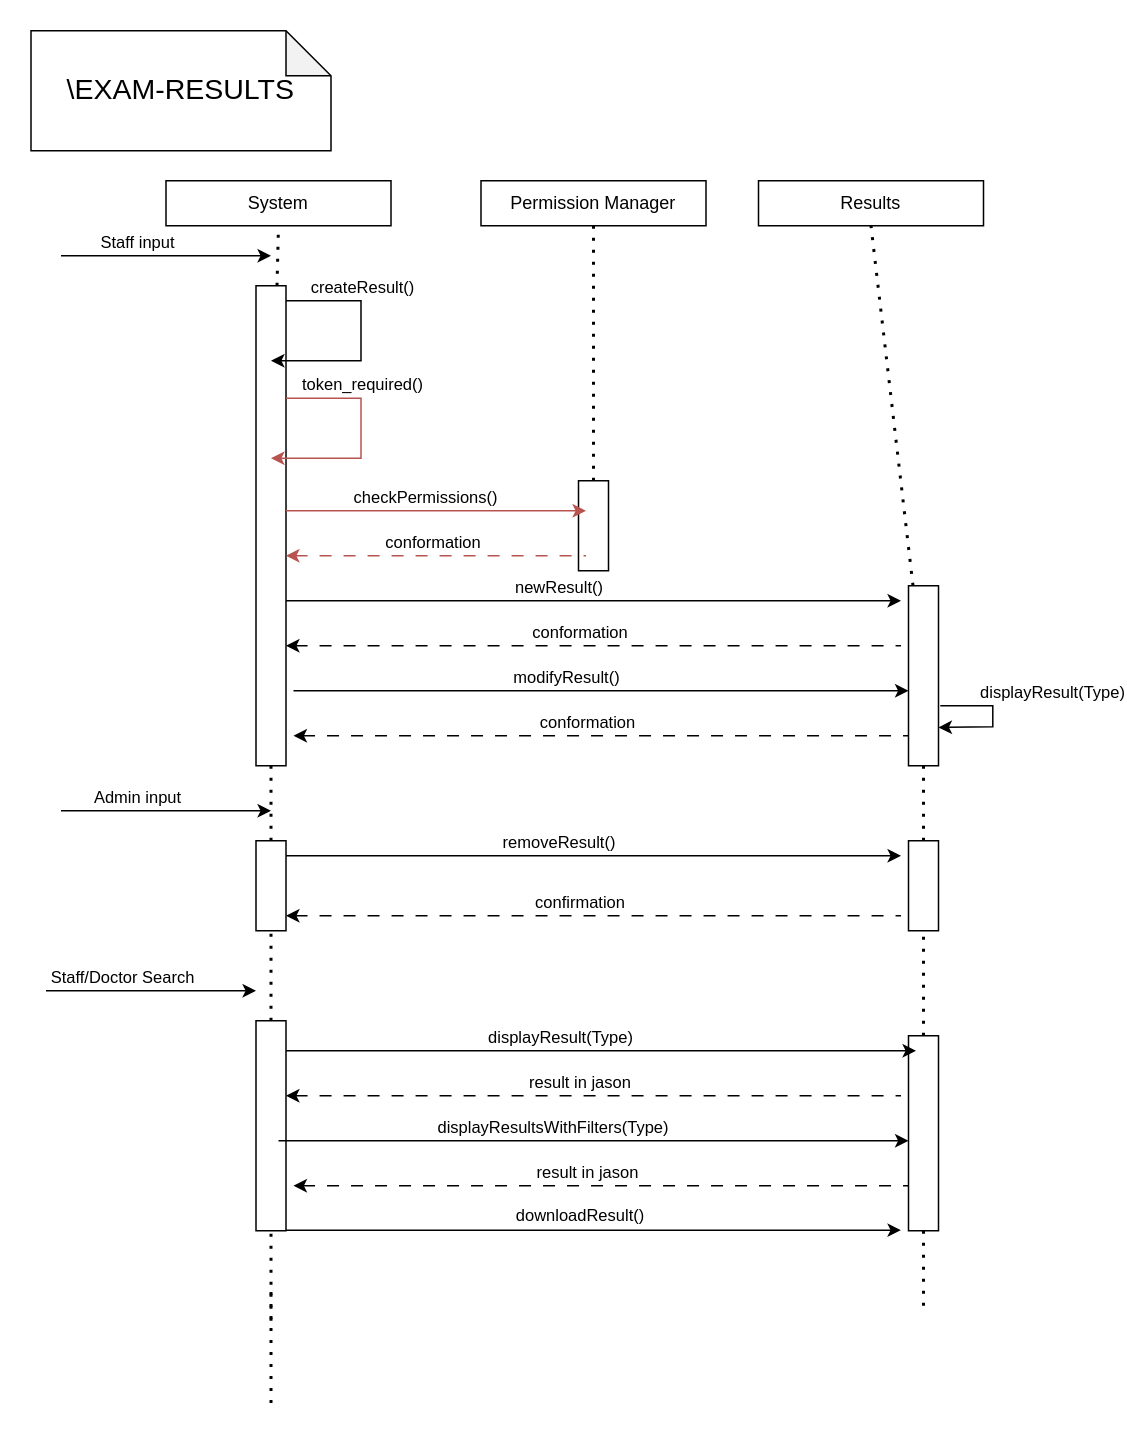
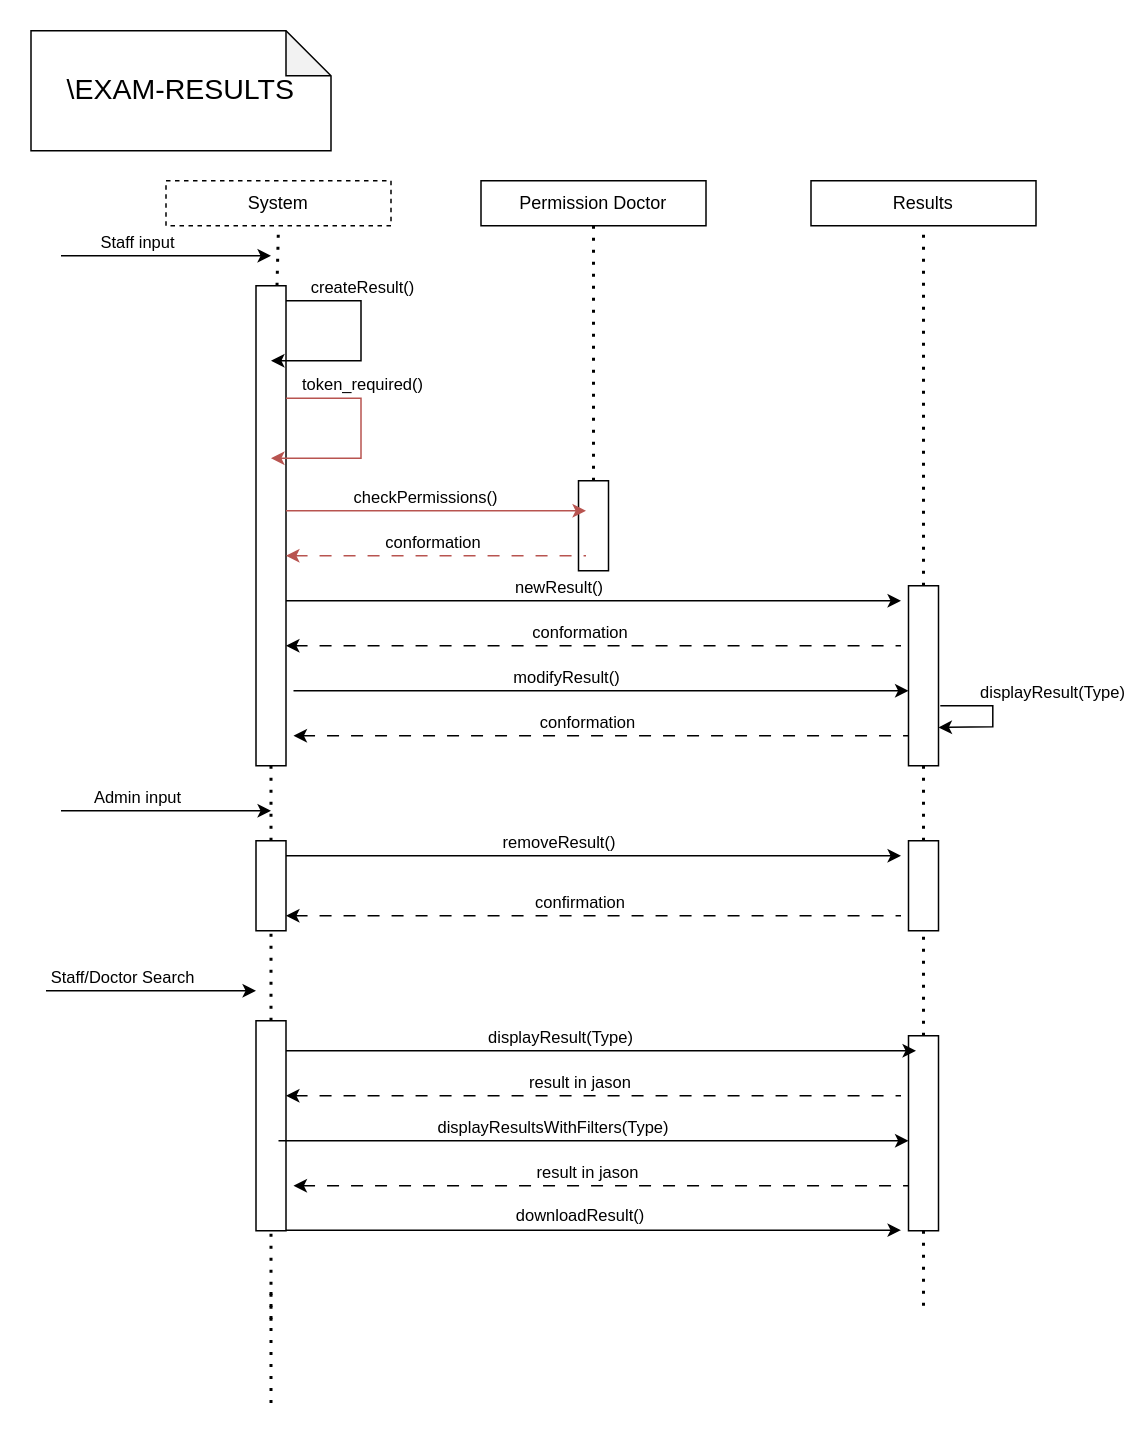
(278, 203) -> (278, 203)
(593, 203) -> (593, 203)
(871, 203) -> (923, 203)
